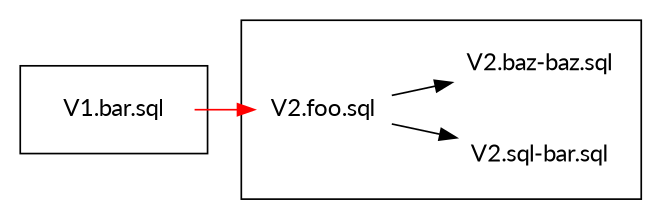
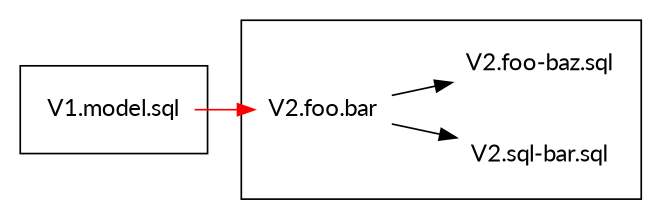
(540, 64) -> (540, 64)
(114, 110) -> (114, 110)
(323, 110) -> (323, 110)
